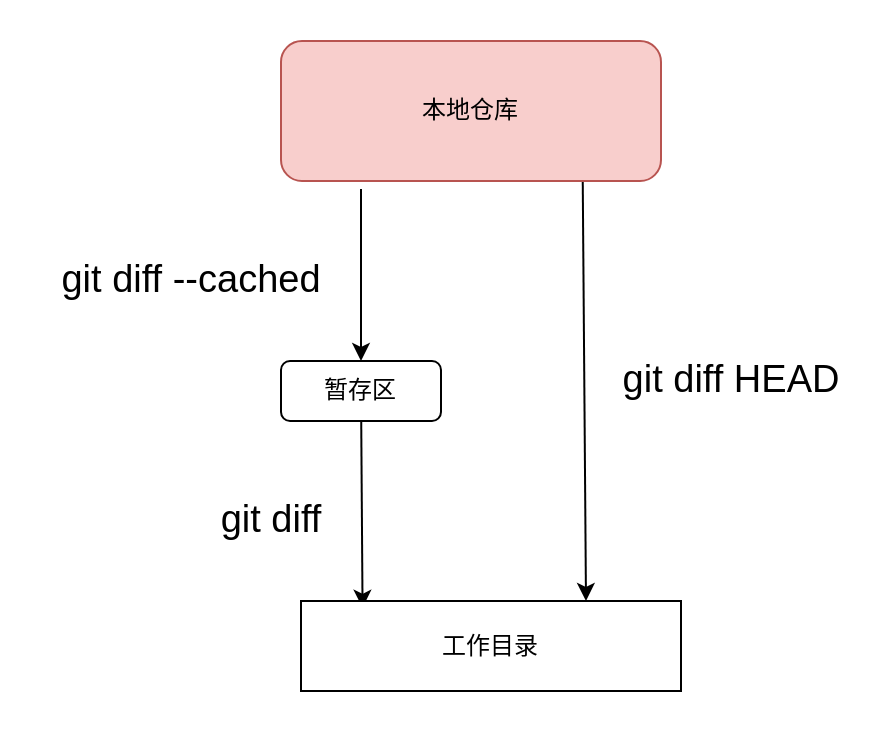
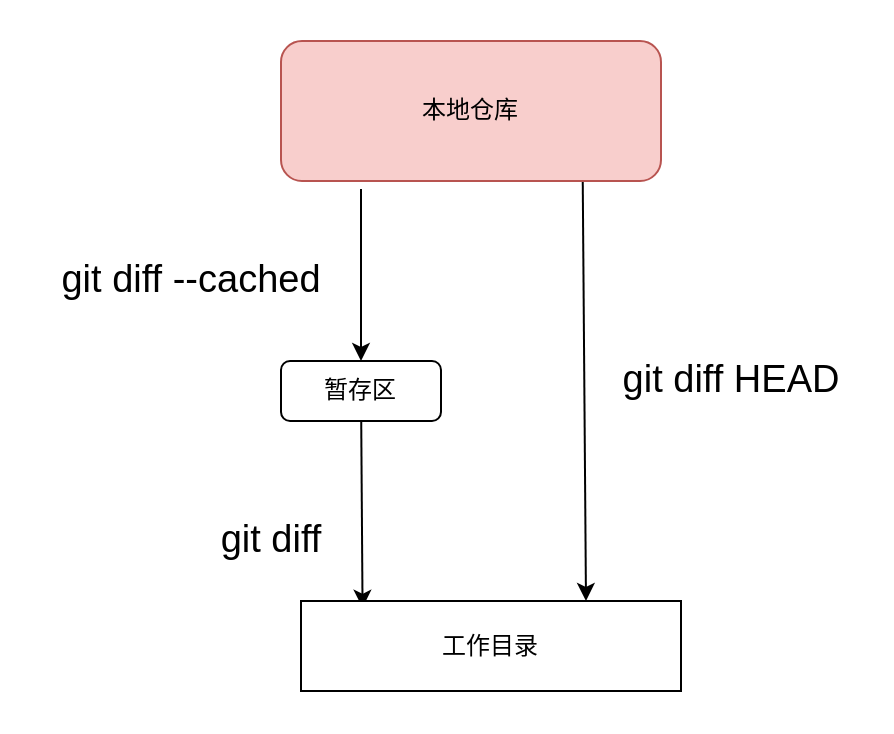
(271, 521) -> (271, 541)
